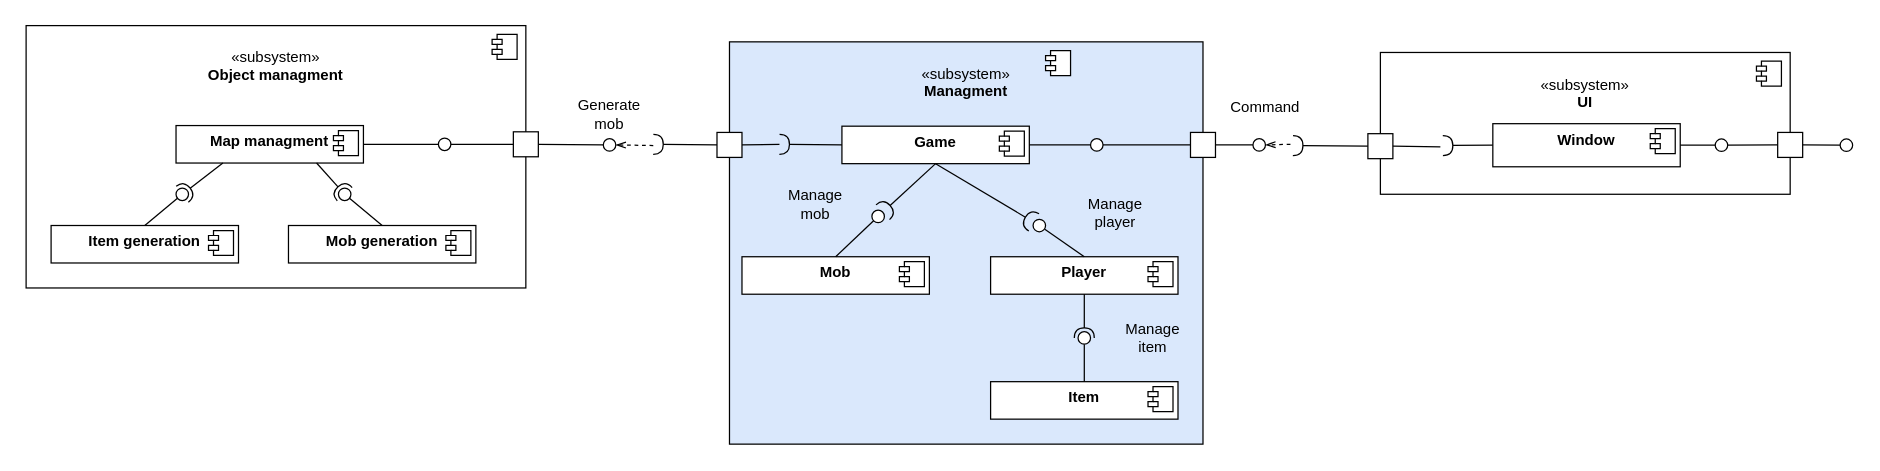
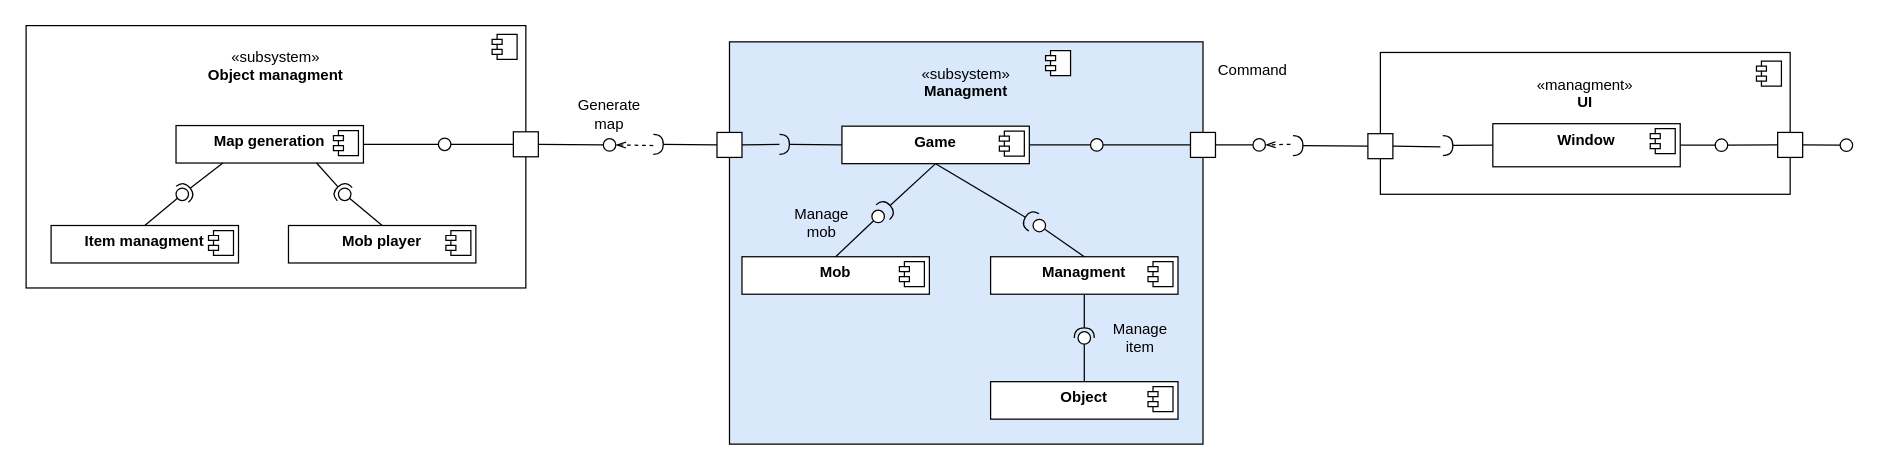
(1586, 80) -> (1586, 80)
(1266, 108) -> (1253, 70)
(609, 114) -> (609, 114)
(269, 126) -> (269, 126)
(816, 204) -> (822, 223)
(1116, 213) -> none
(144, 226) -> (144, 226)
(382, 226) -> (382, 226)
(1084, 257) -> (1084, 257)
(1153, 338) -> (1141, 338)
(1084, 382) -> (1084, 382)
